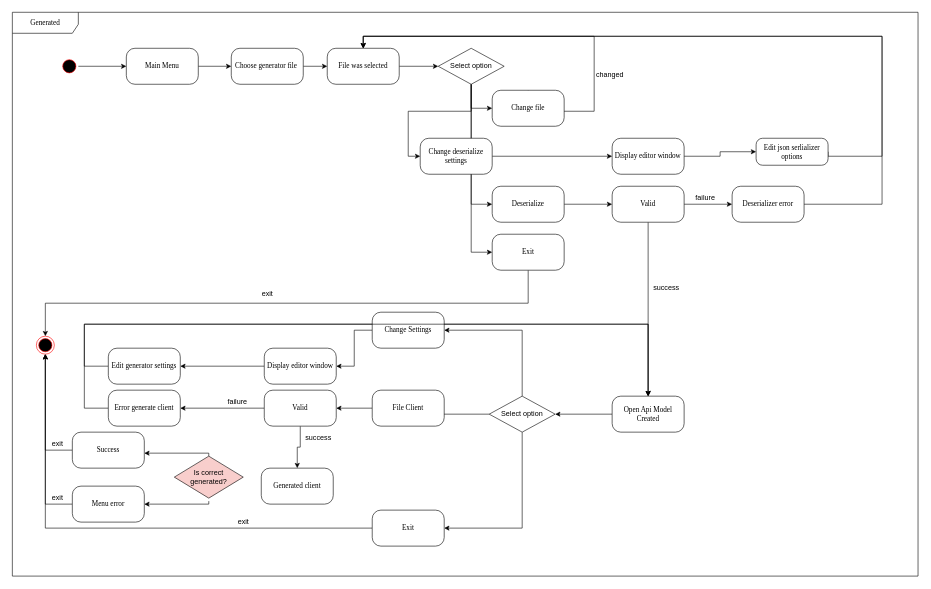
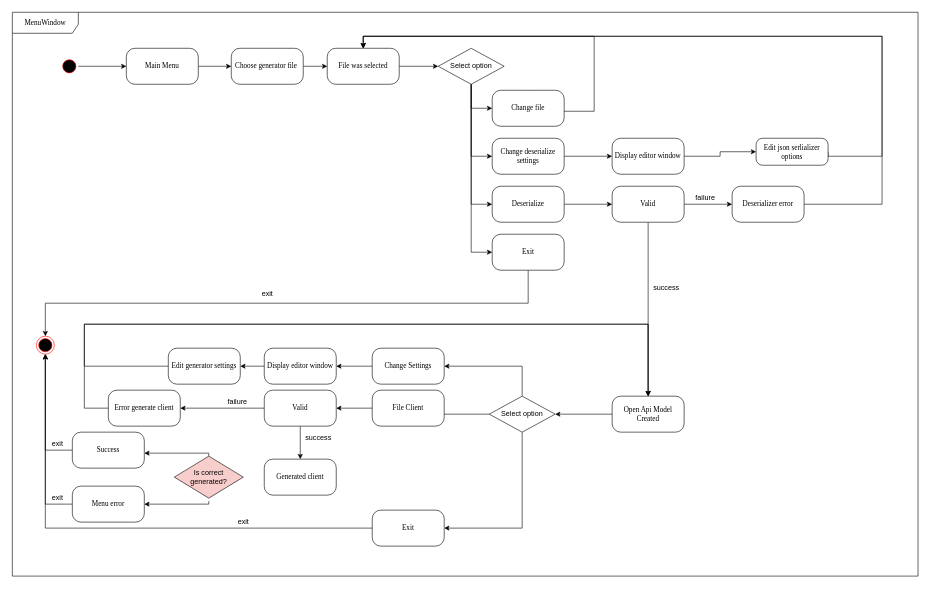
(45, 23) -> (45, 23)
(610, 75) -> none
(456, 156) -> (528, 156)
(408, 330) -> (408, 366)
(144, 366) -> (204, 366)
(297, 486) -> (300, 477)
